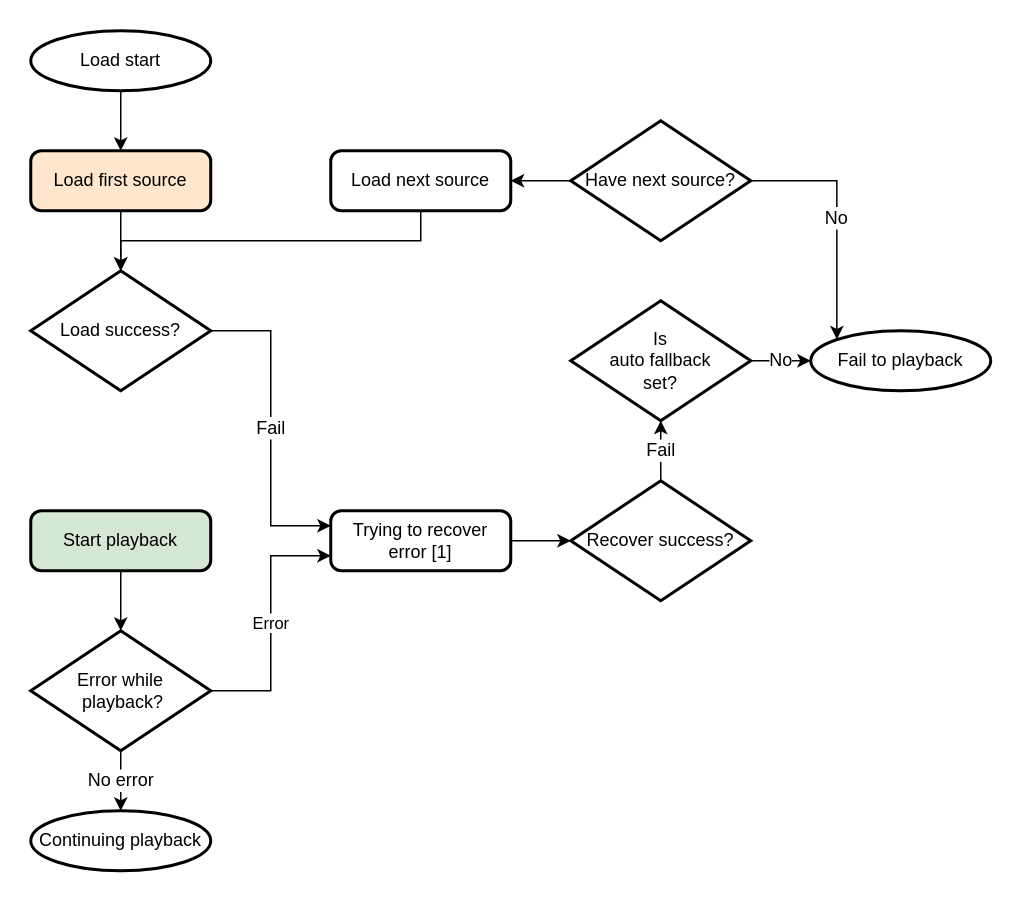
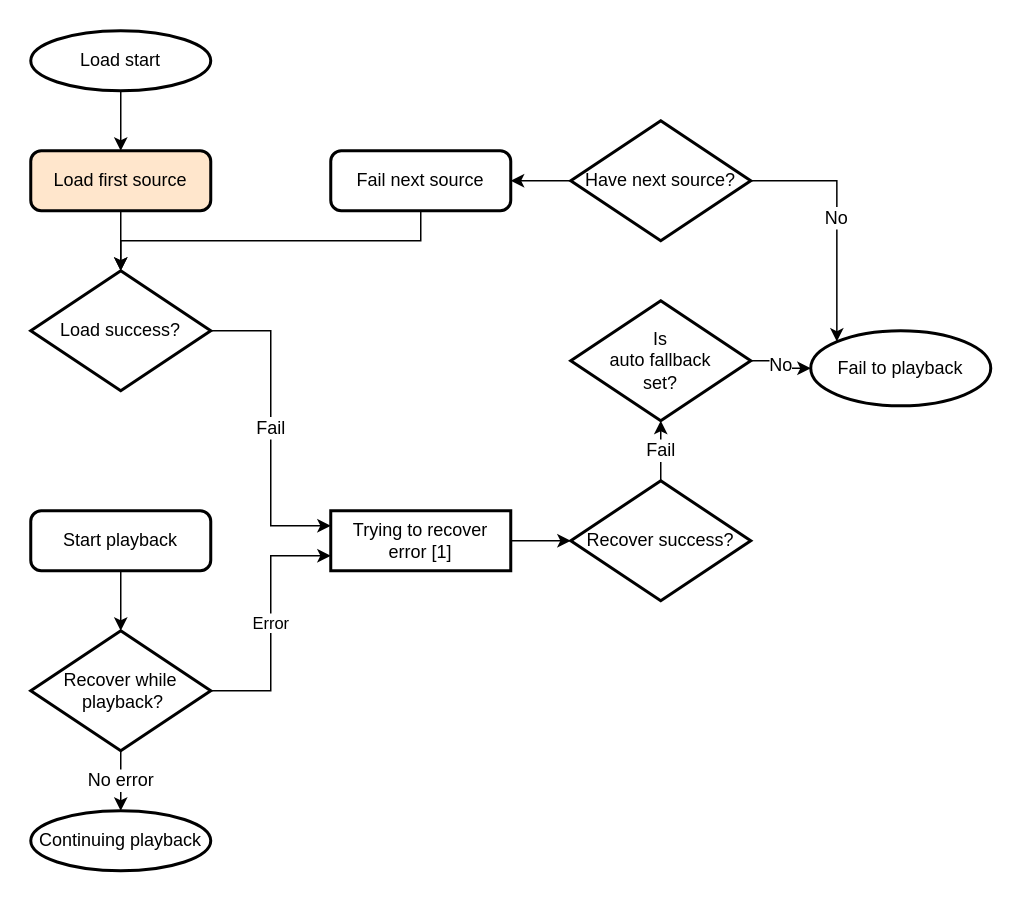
(421, 181) -> (421, 181)
(901, 361) -> (901, 368)
(121, 541) -> (121, 541)
(421, 541) -> (421, 541)
(121, 691) -> (121, 691)
